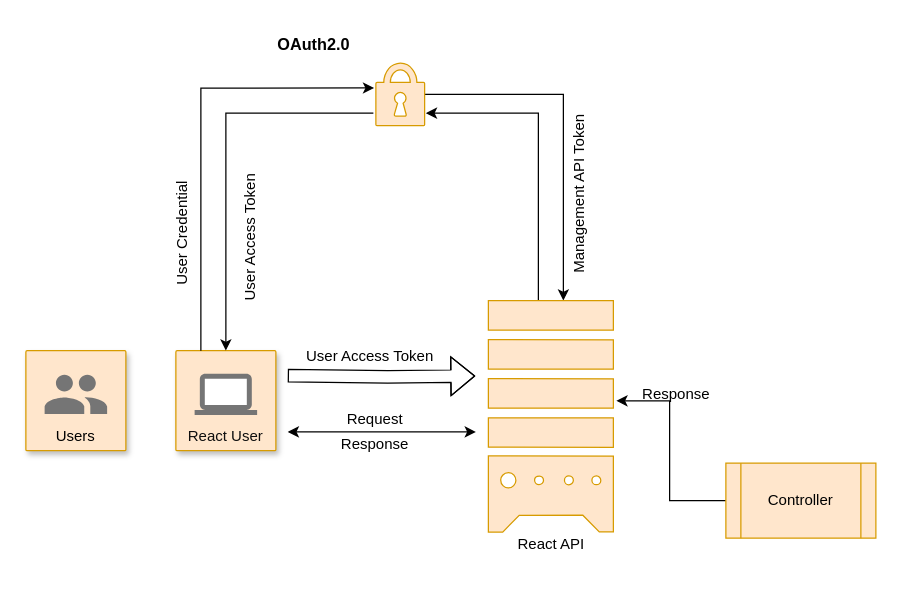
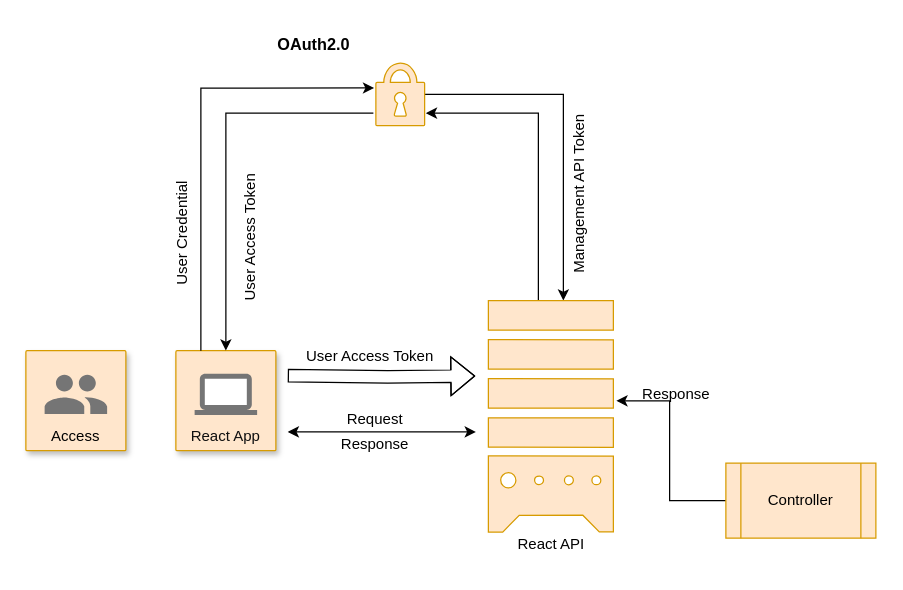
(76, 435) -> (76, 435)
(226, 435) -> (226, 435)
